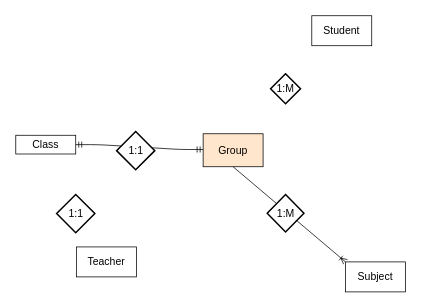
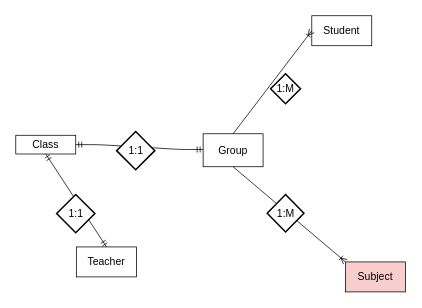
none -> (273, 82)
(233, 150) -> (233, 150)
none -> (60, 176)
(375, 277) -> (375, 277)
